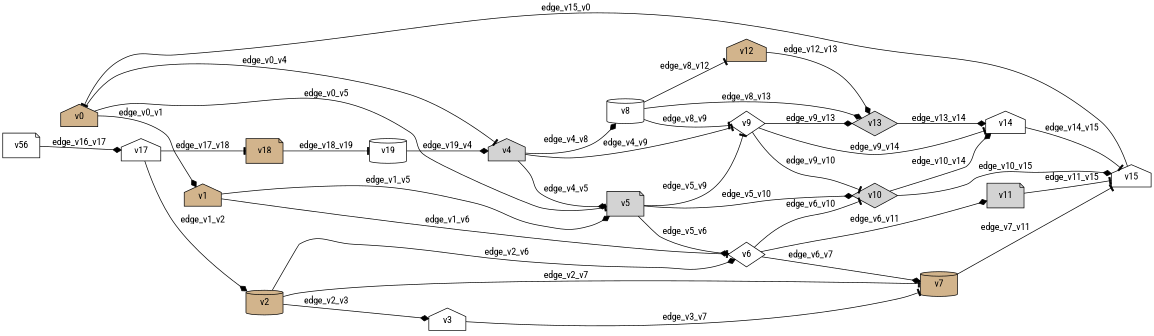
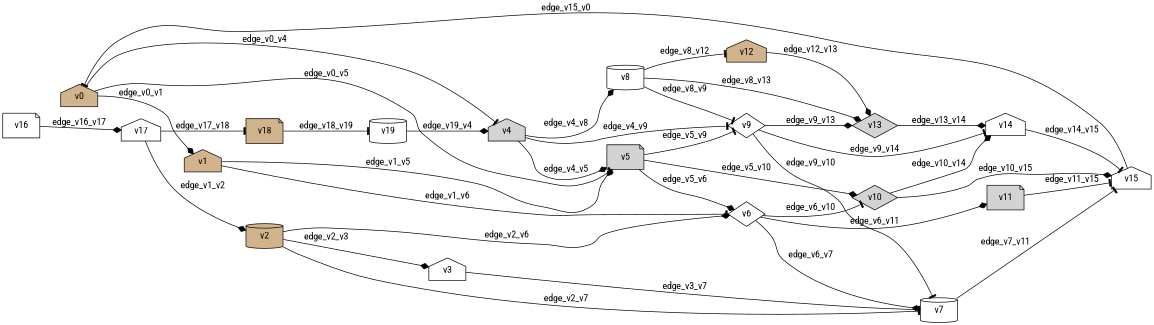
(21, 145) -> (21, 126)
(798, 173) -> (843, 206)
(939, 284) -> (939, 310)
